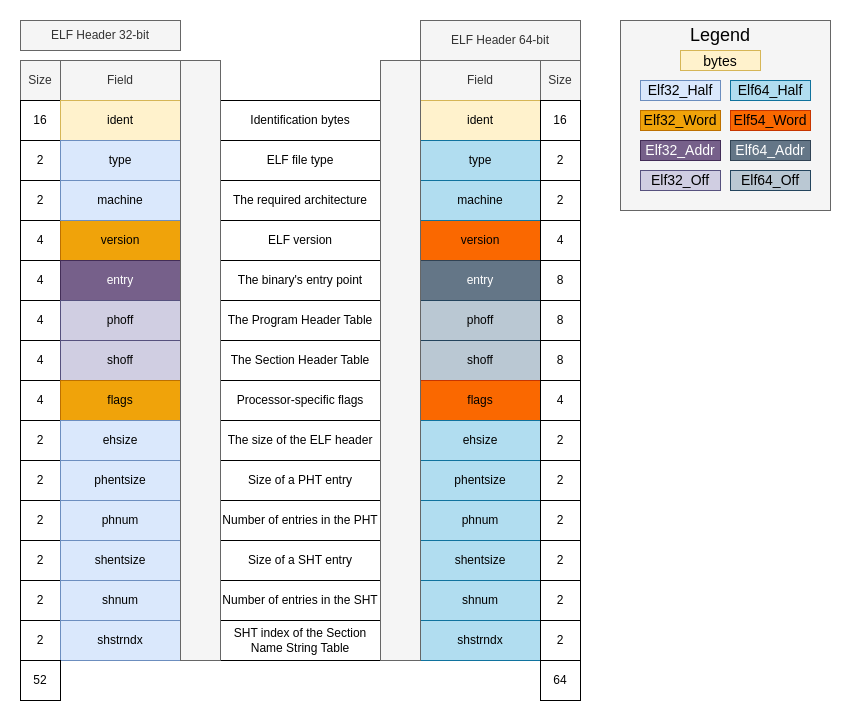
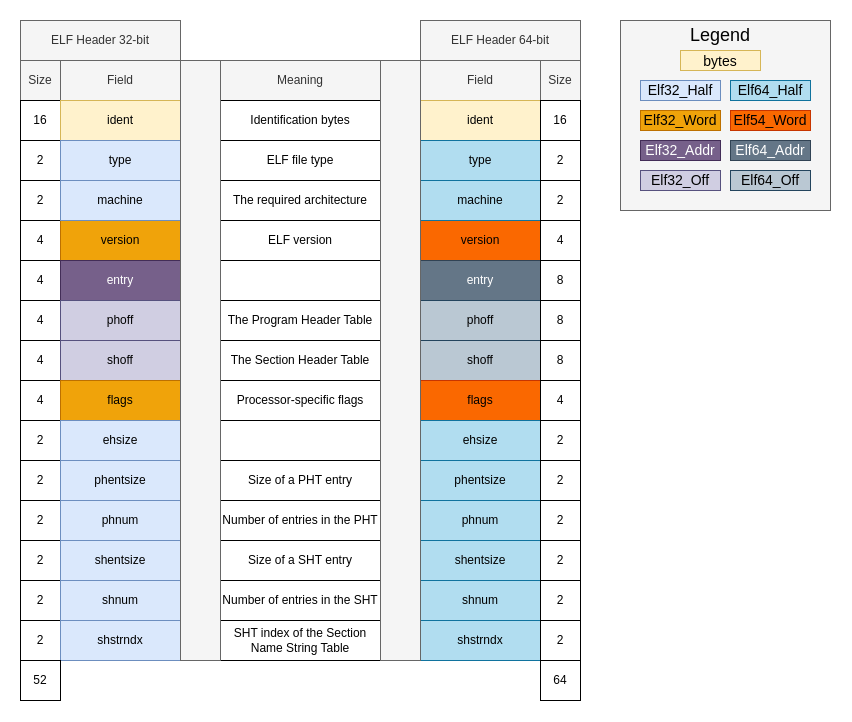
(101, 36) -> (101, 41)
none -> (301, 81)
(301, 281) -> none
(301, 441) -> none
